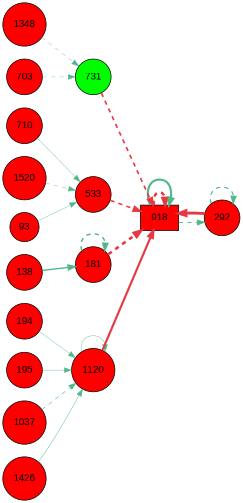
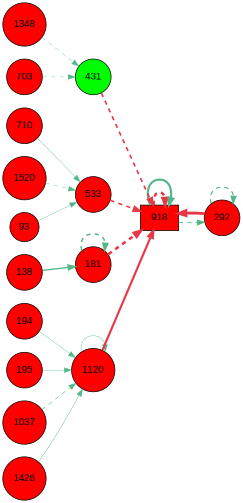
(93, 77) -> (93, 77)
